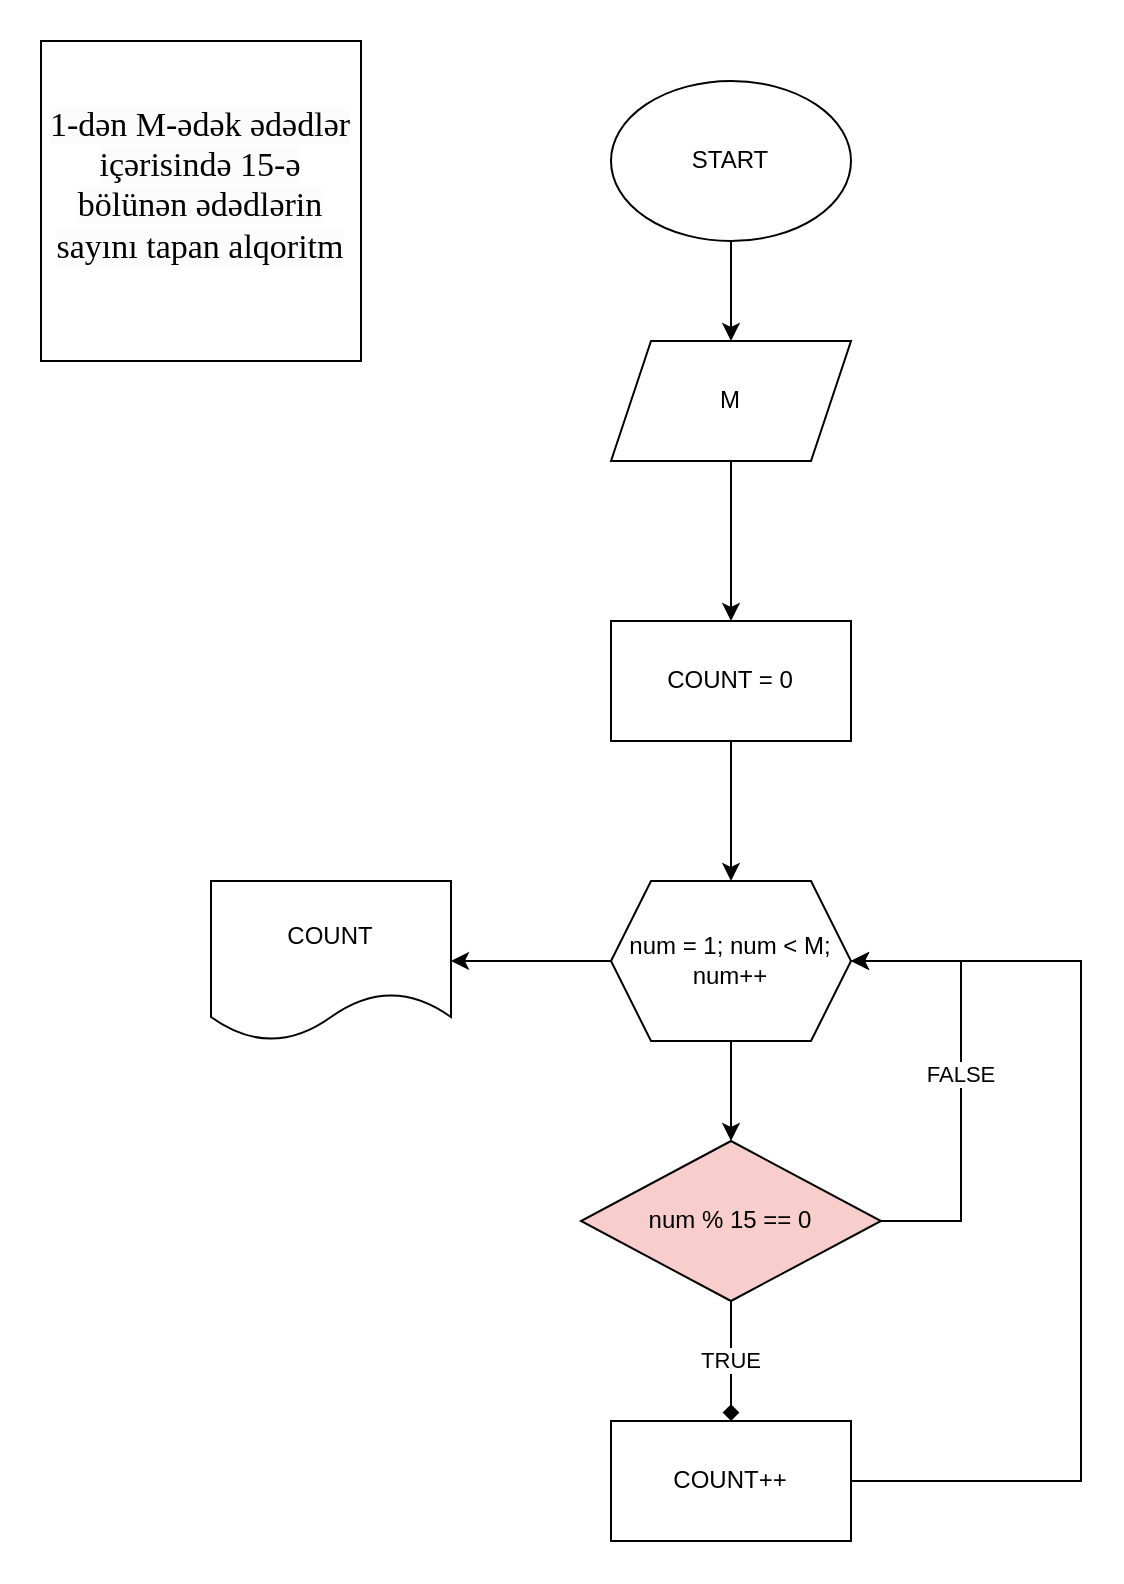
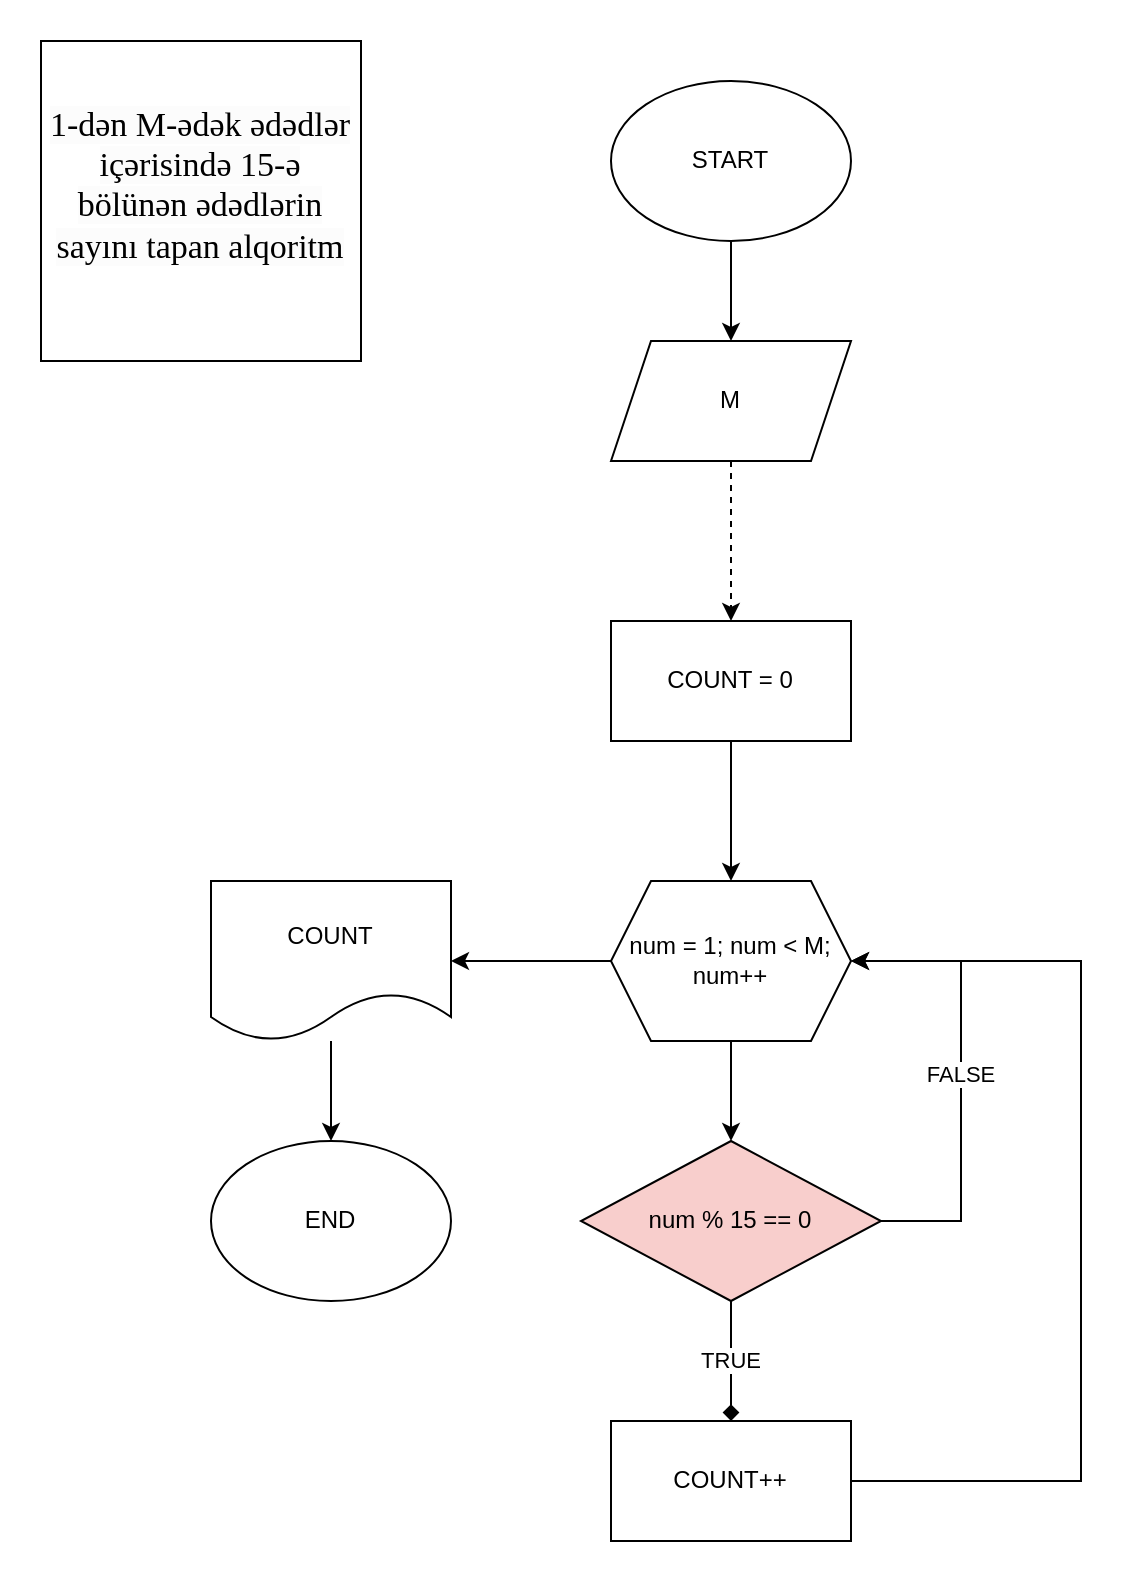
(731, 534) -> (731, 534)
none -> (331, 1084)
none -> (331, 1221)
